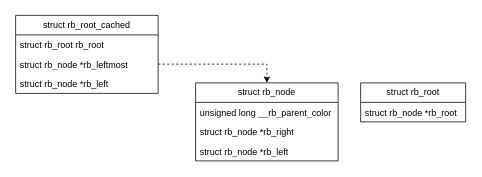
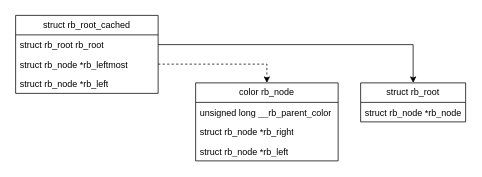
none -> (286, 45)
(267, 93) -> (267, 93)
(414, 118) -> (414, 118)
